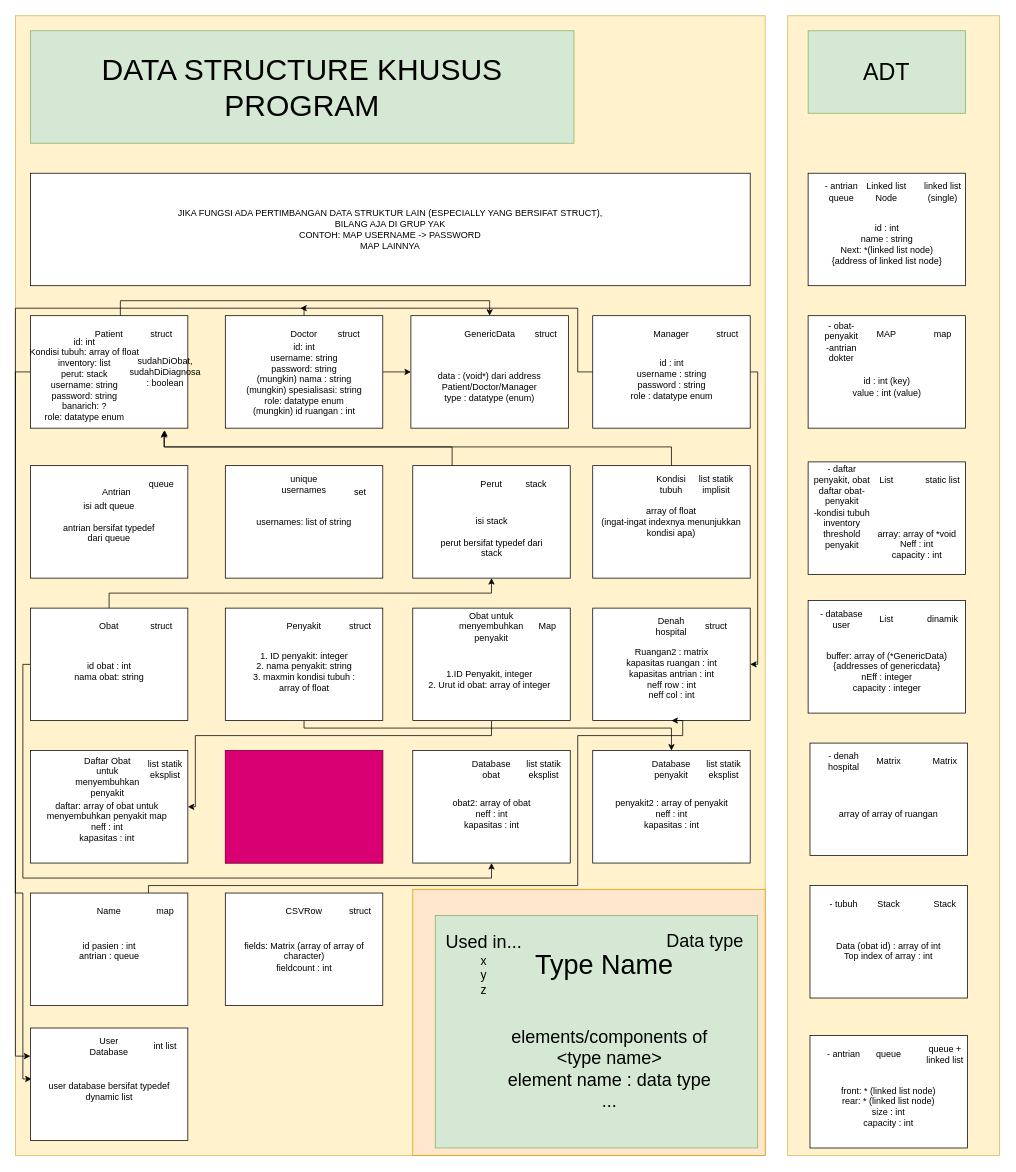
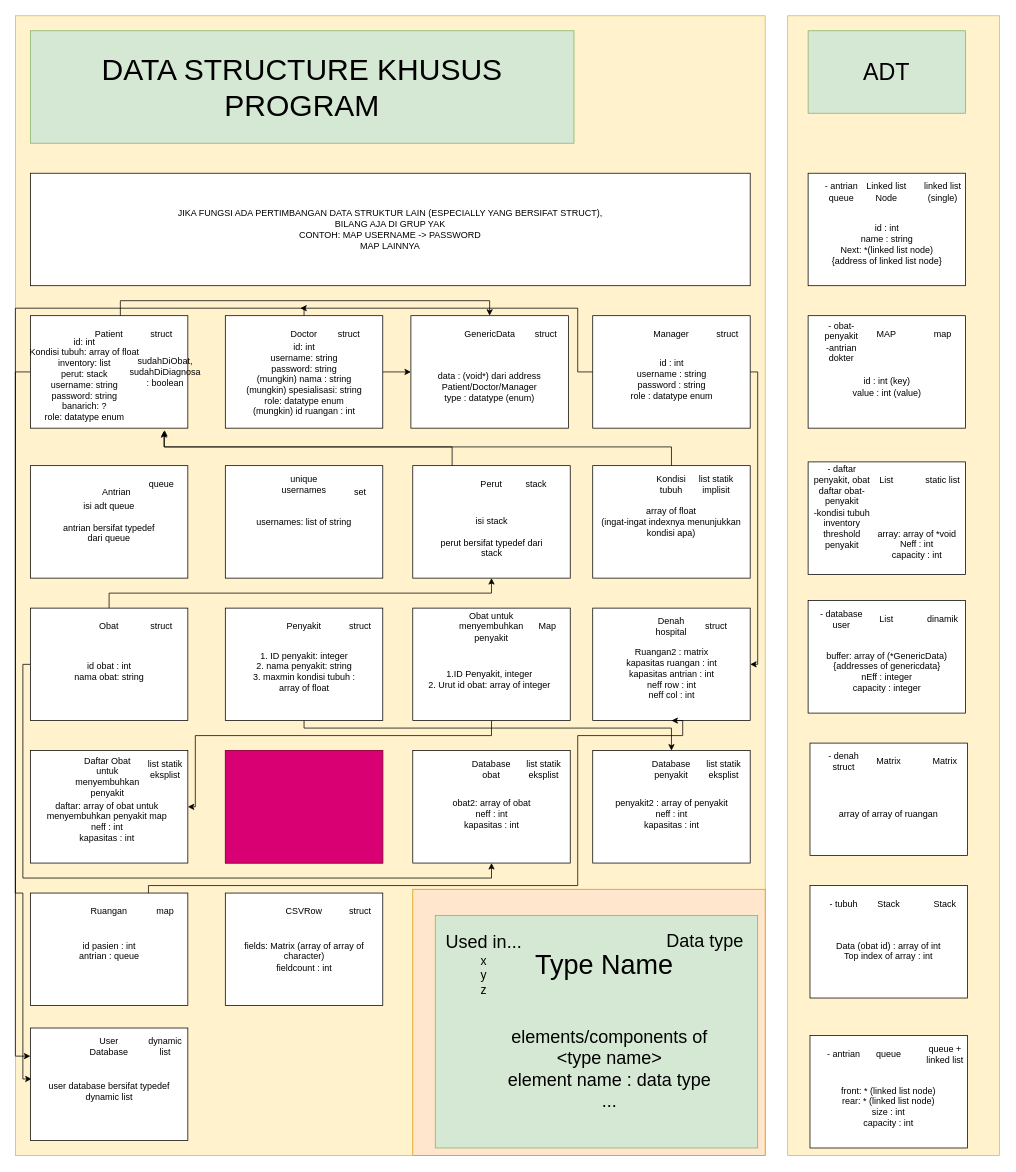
(844, 762) -> (844, 762)
(109, 912) -> (109, 912)
(165, 1047) -> (165, 1047)
